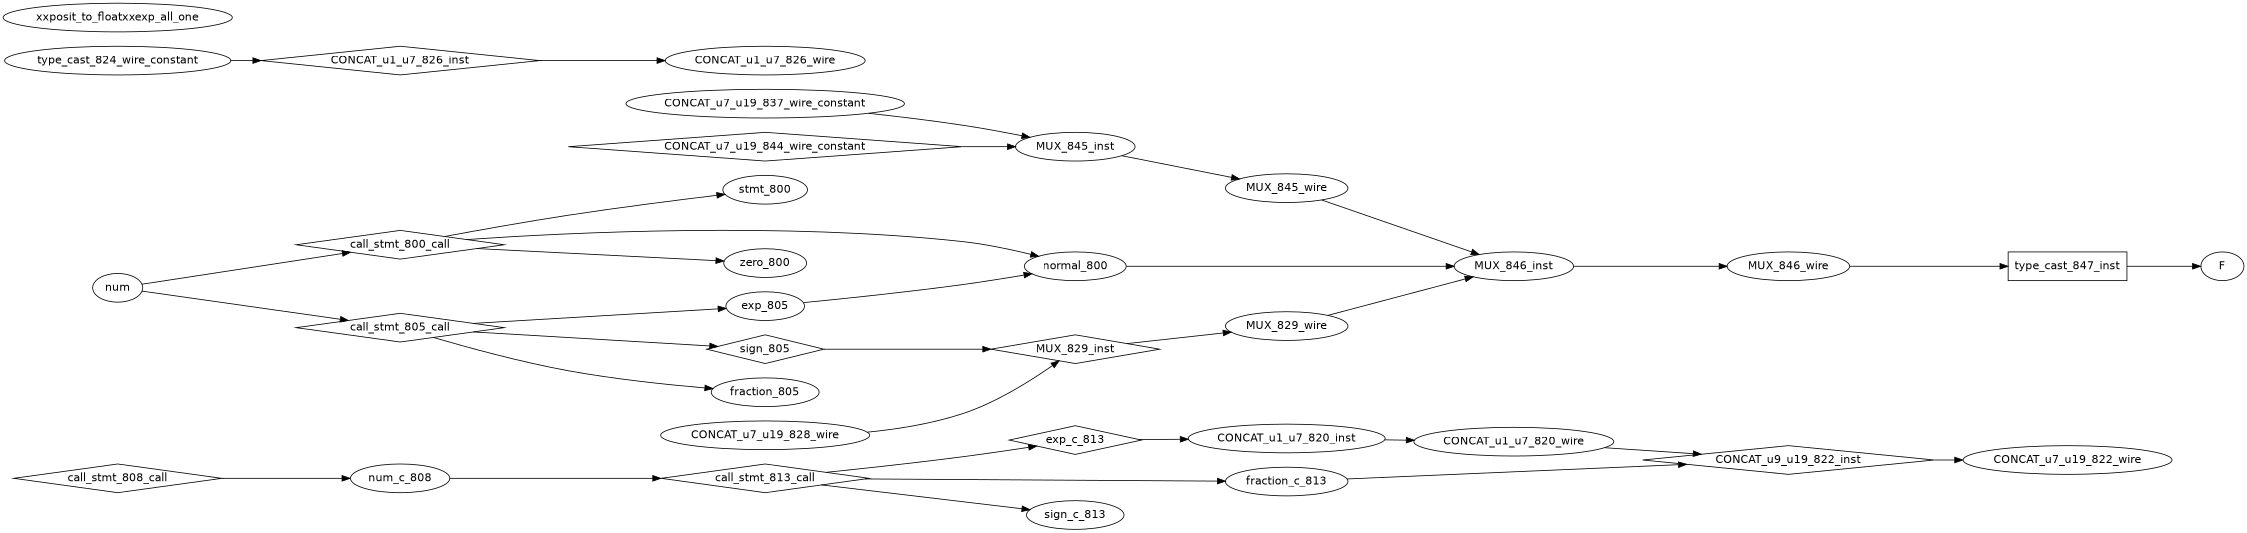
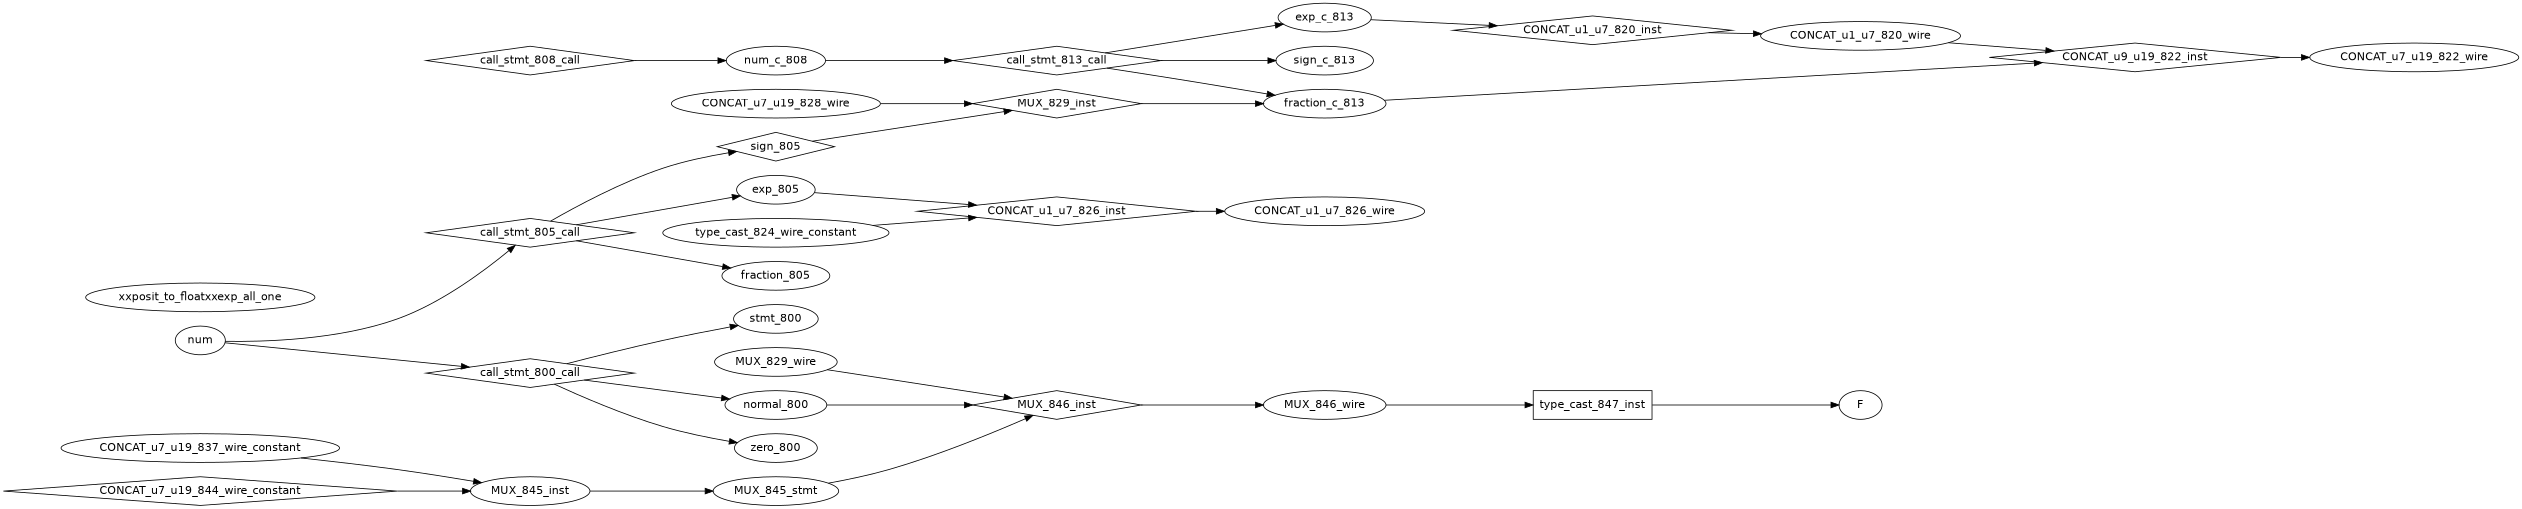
(1287, 188) -> (776, 491)
(1514, 266) -> (1057, 405)
(914, 291) -> (891, 199)
(1175, 338) -> (1198, 104)
(1287, 438) -> (1593, 30)
(1075, 440) -> (1325, 18)
